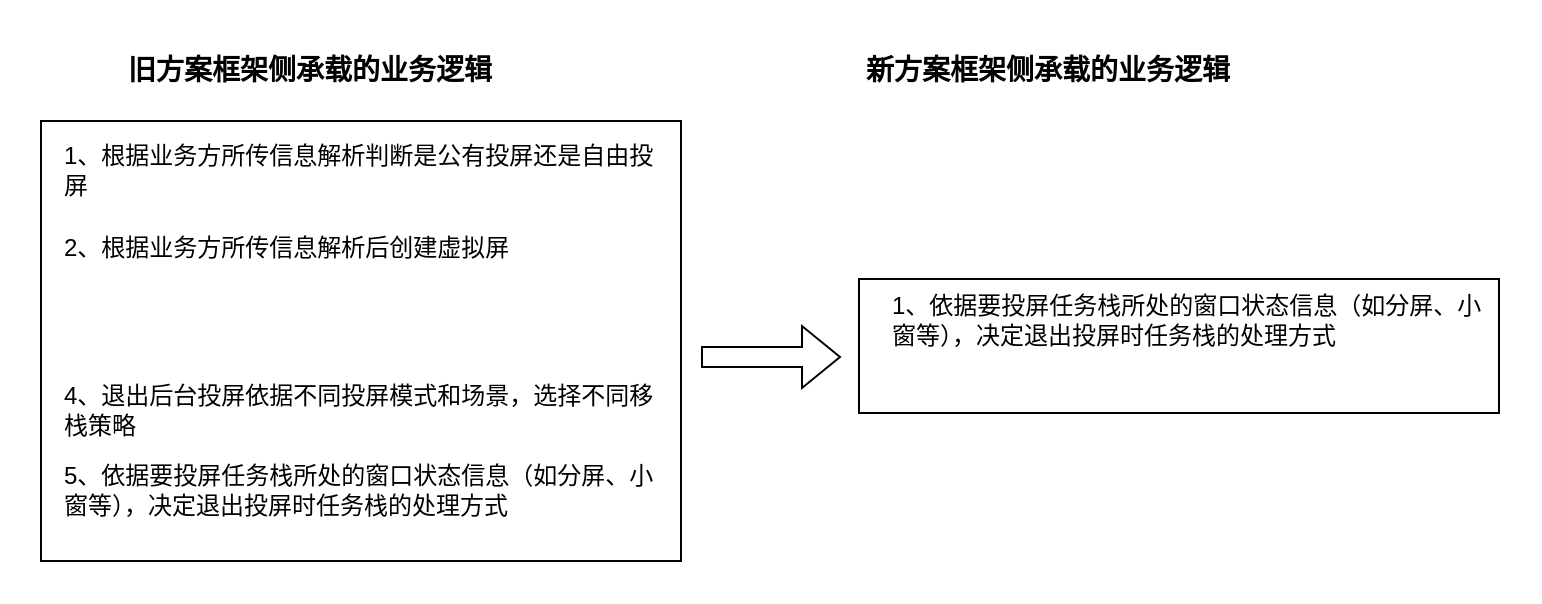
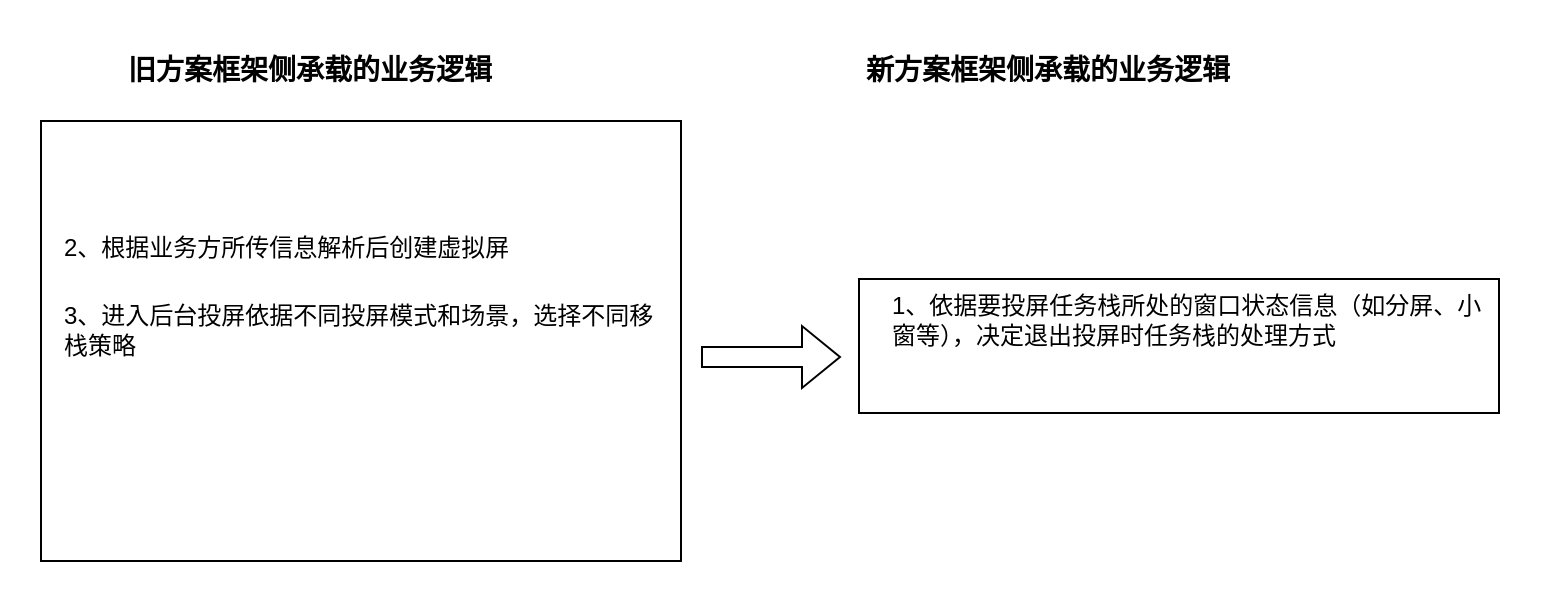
(361, 171) -> none
none -> (361, 331)
(361, 411) -> none
(361, 491) -> none
